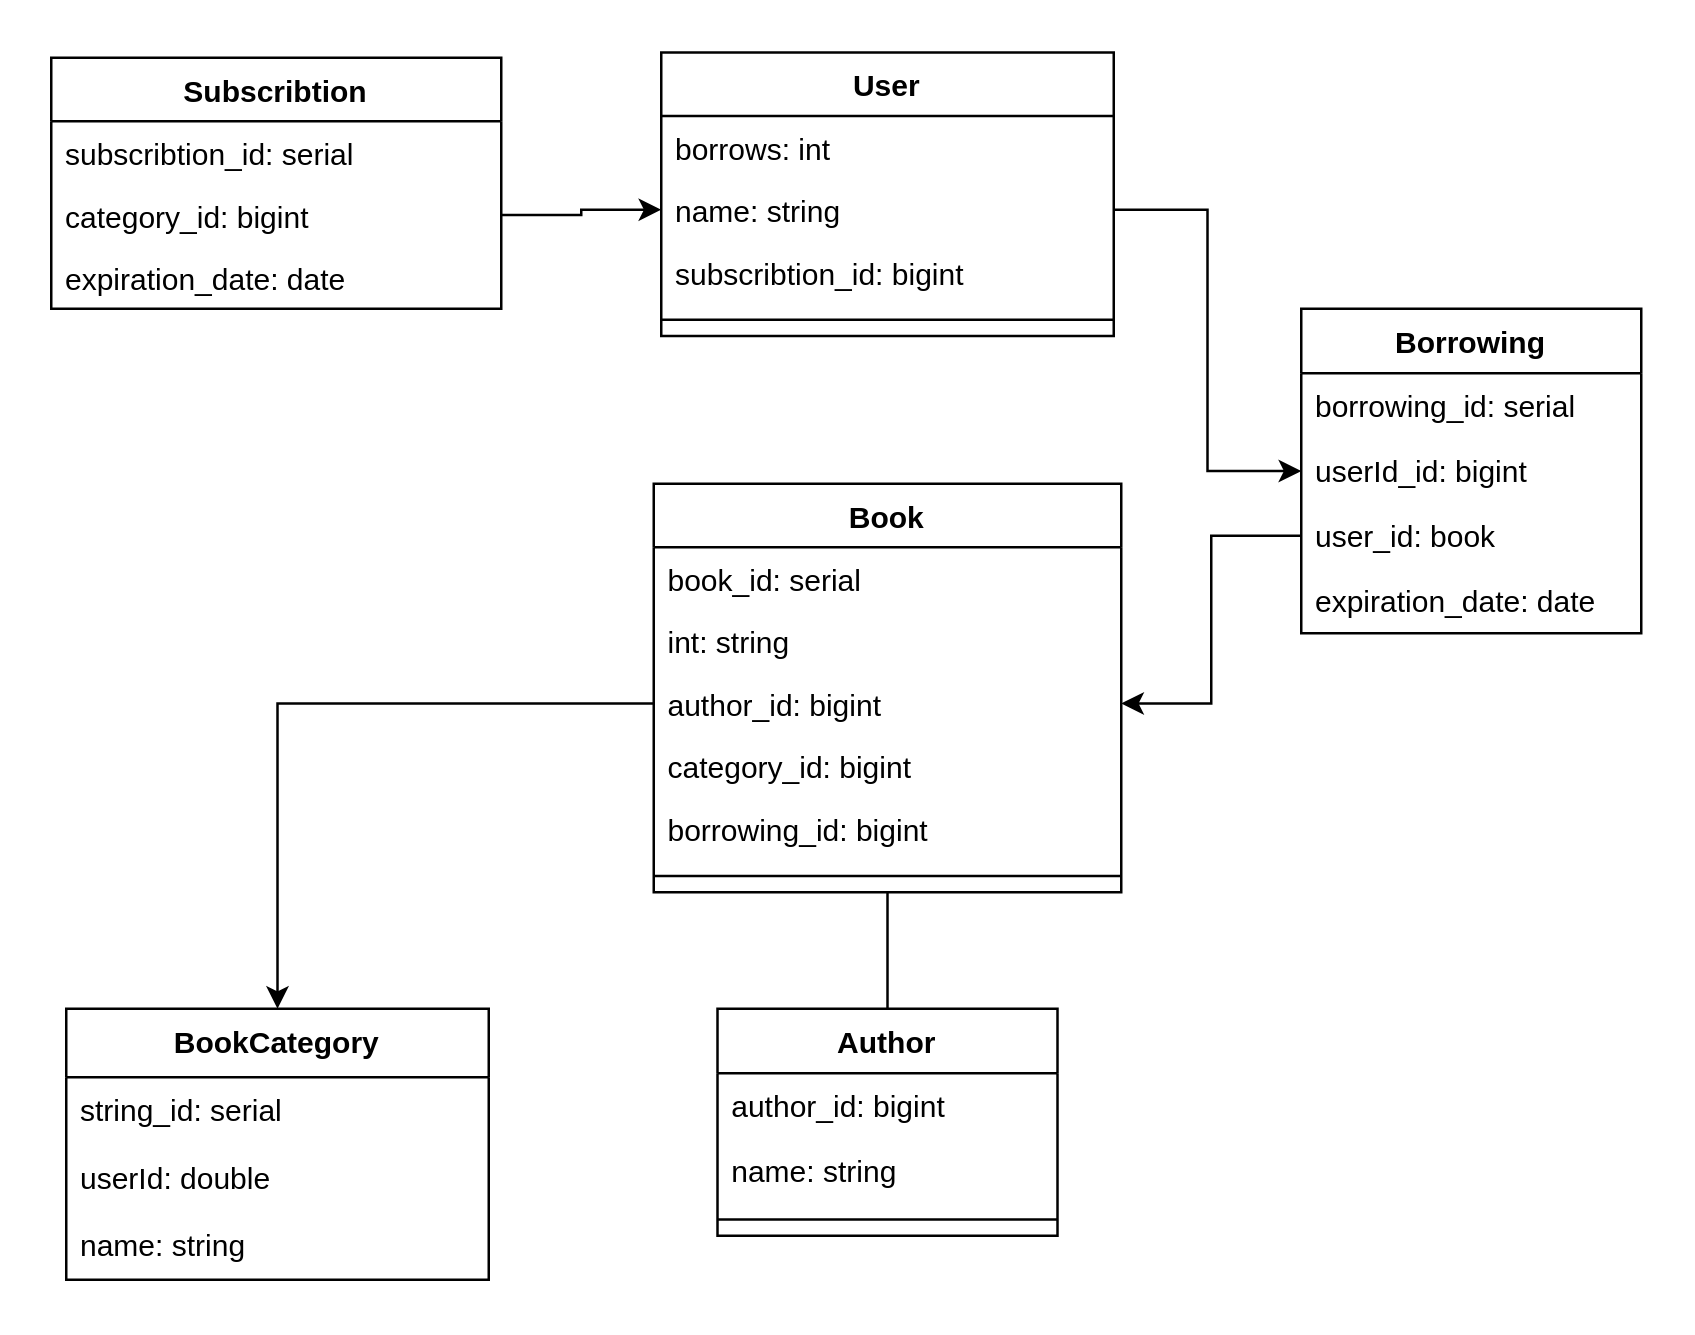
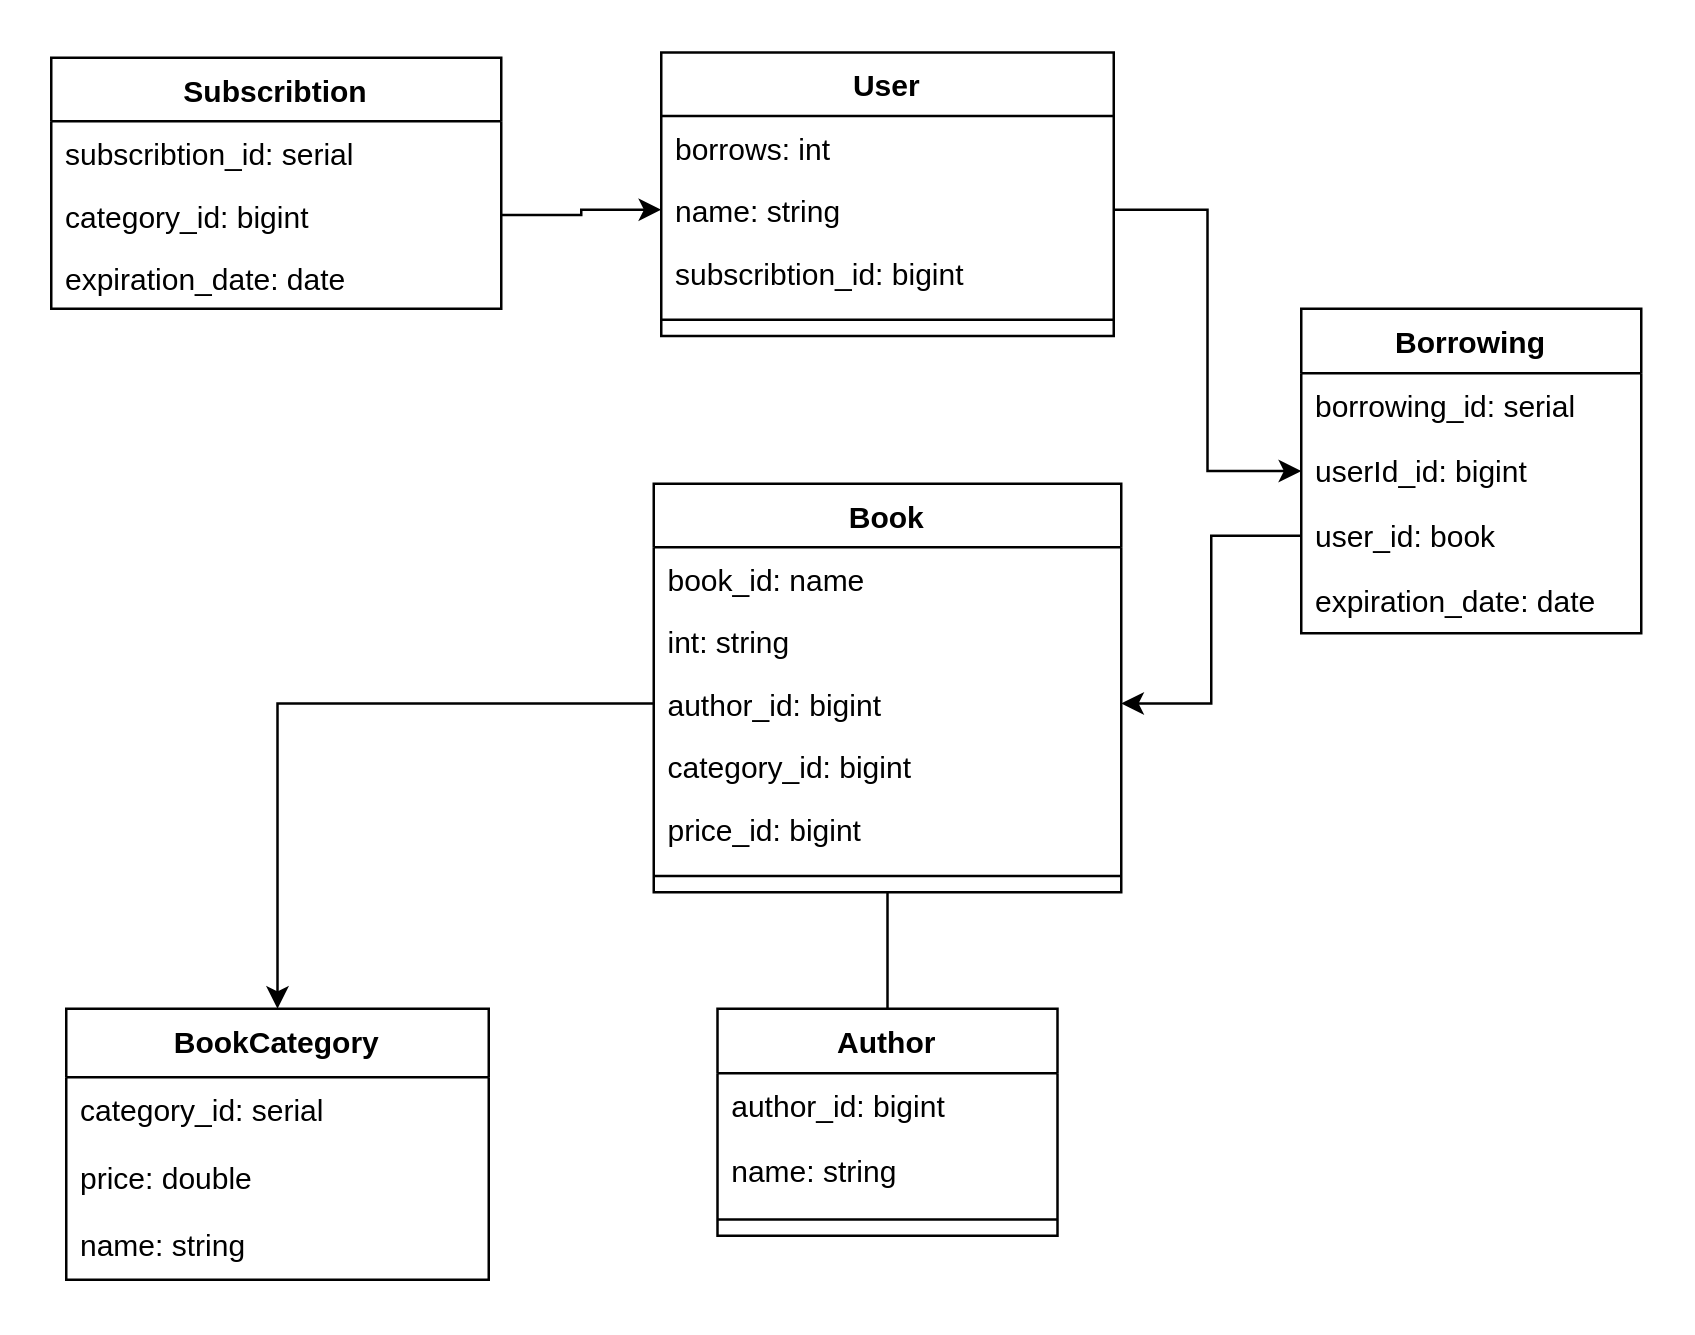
(774, 581) -> (765, 581)
(812, 831) -> (779, 831)
(199, 1111) -> (220, 1111)
(186, 1179) -> (174, 1179)
